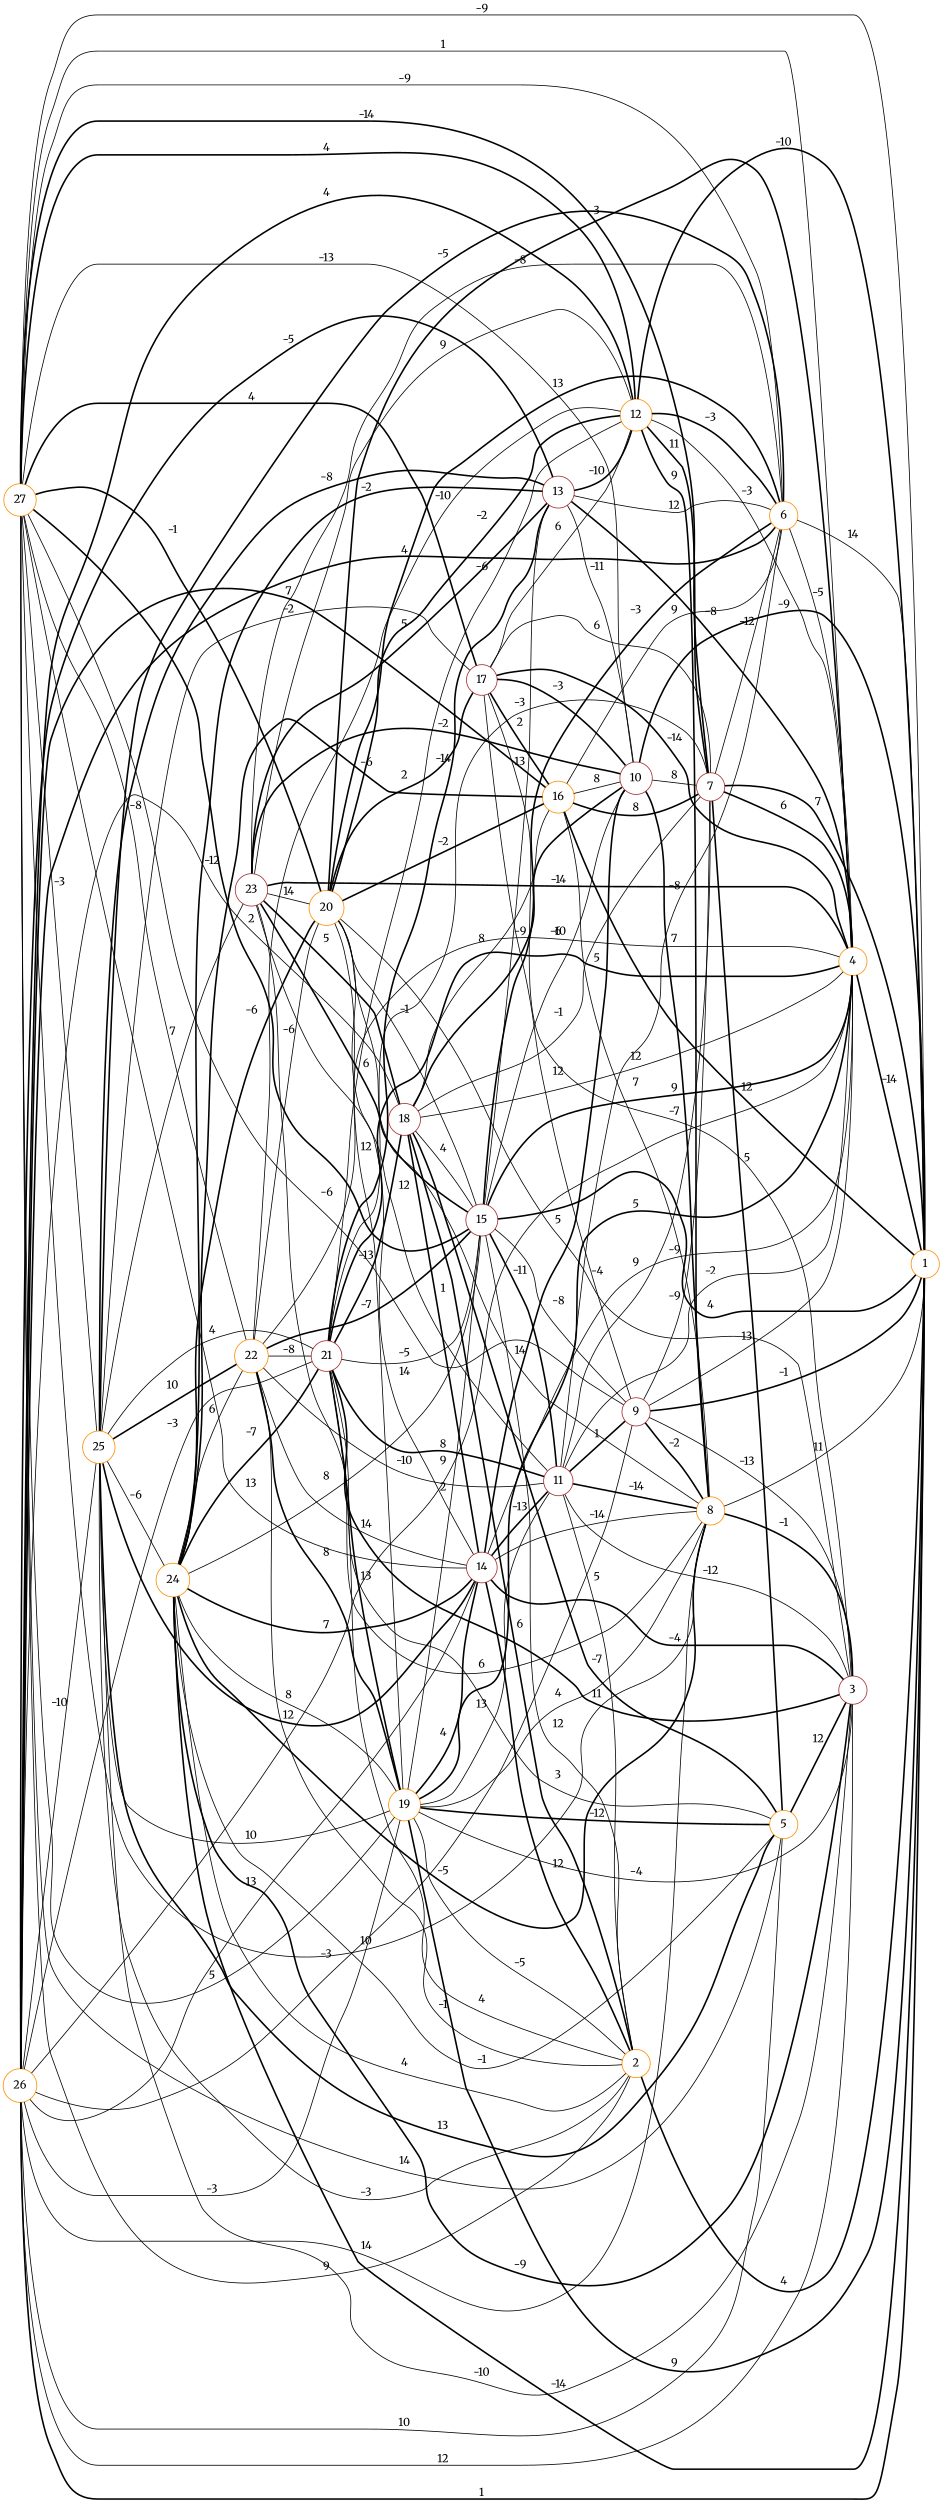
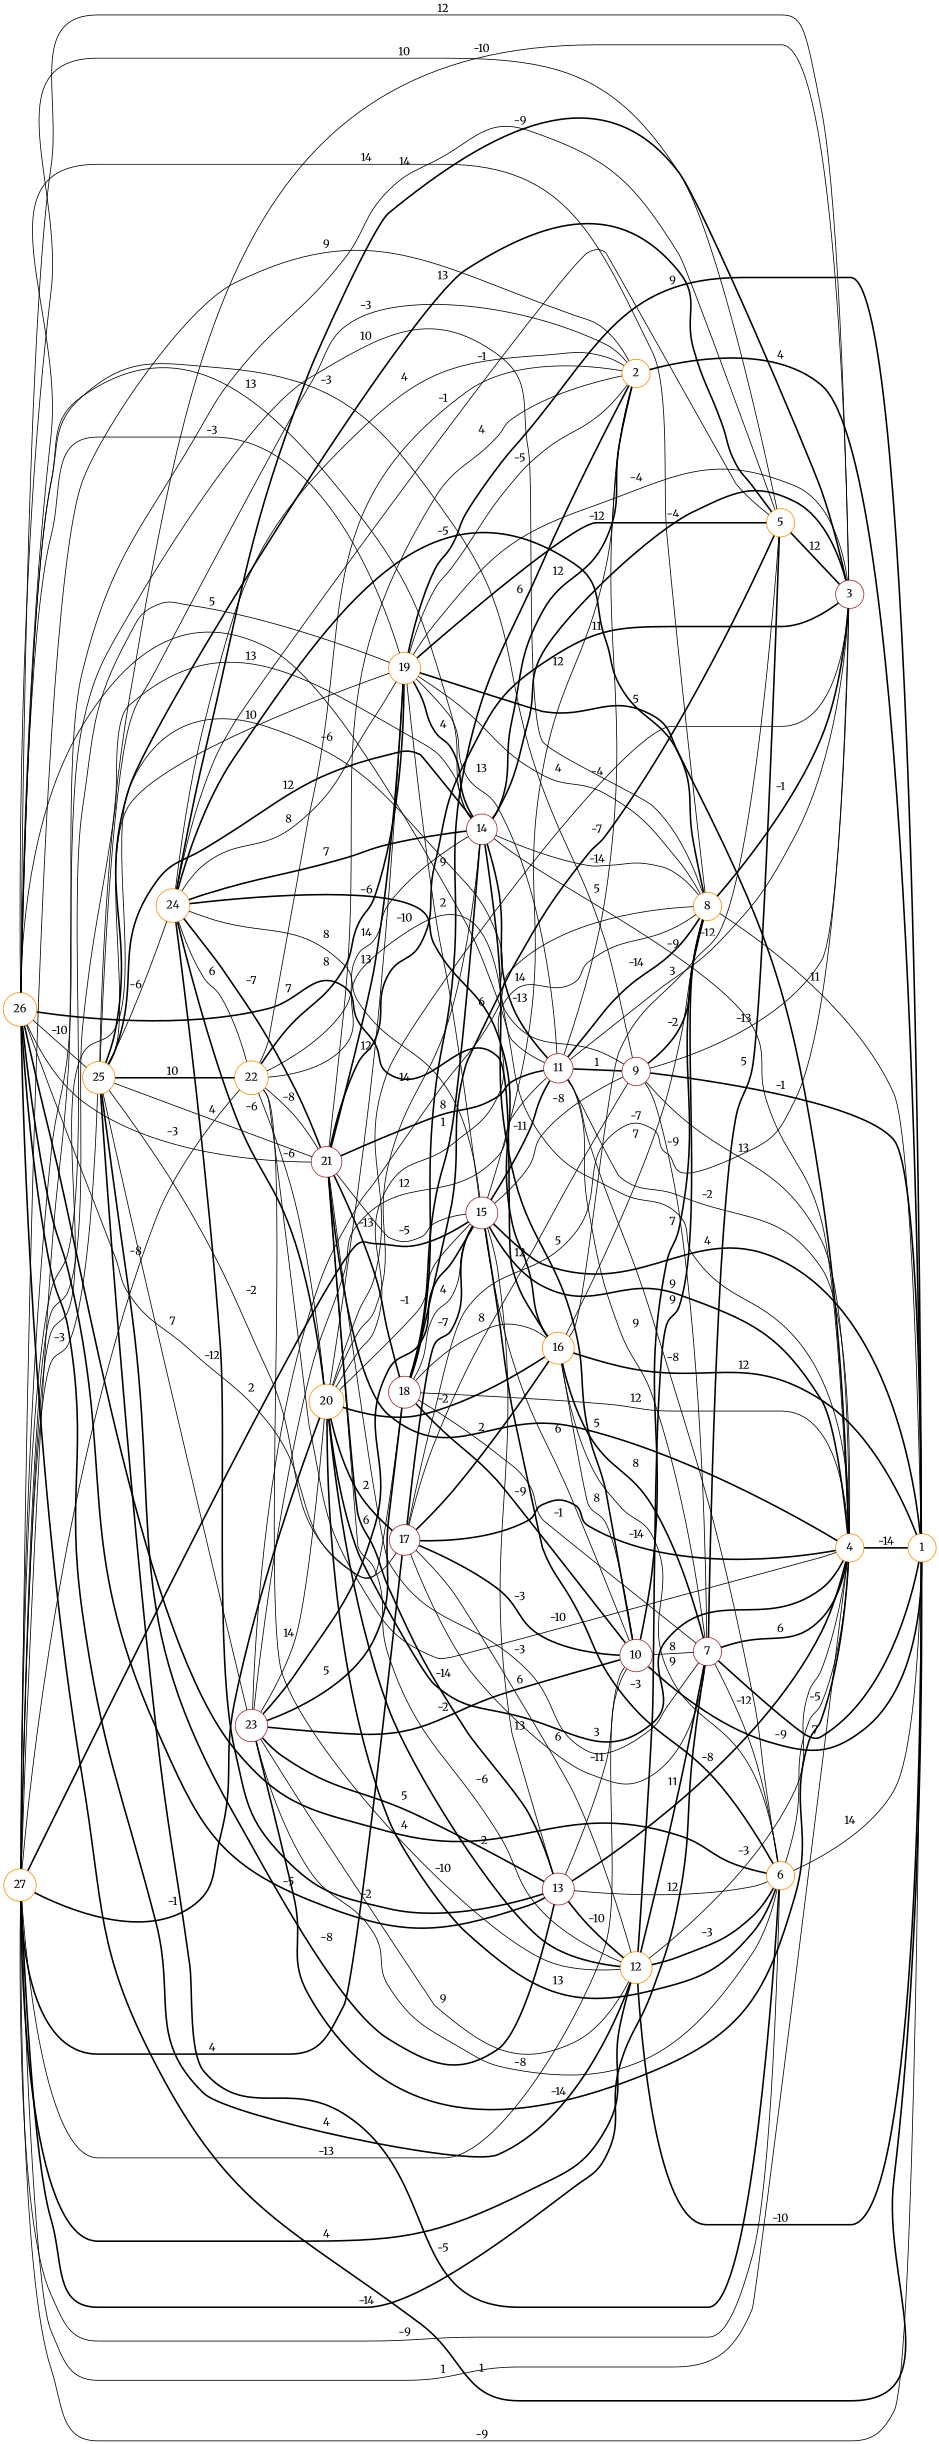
(384, 1305) -> (427, 1377)
(456, 1663) -> (718, 934)
(824, 2469) -> none
